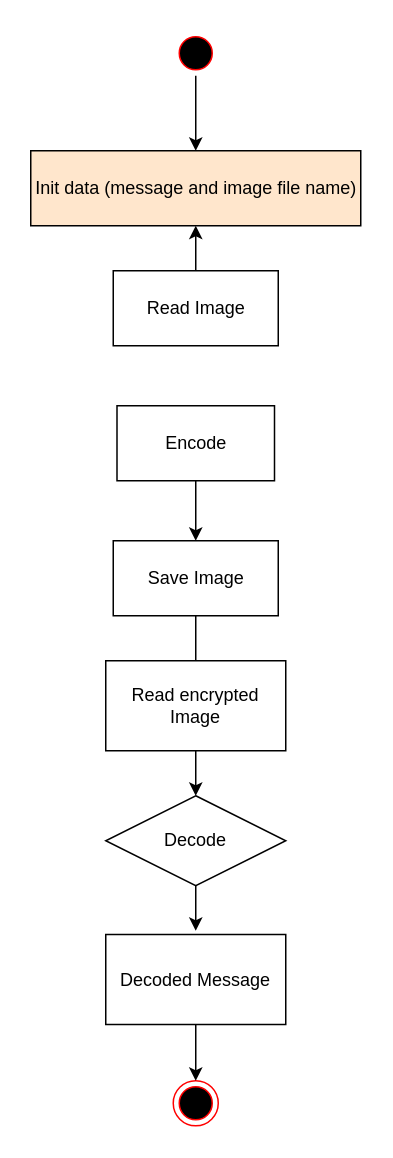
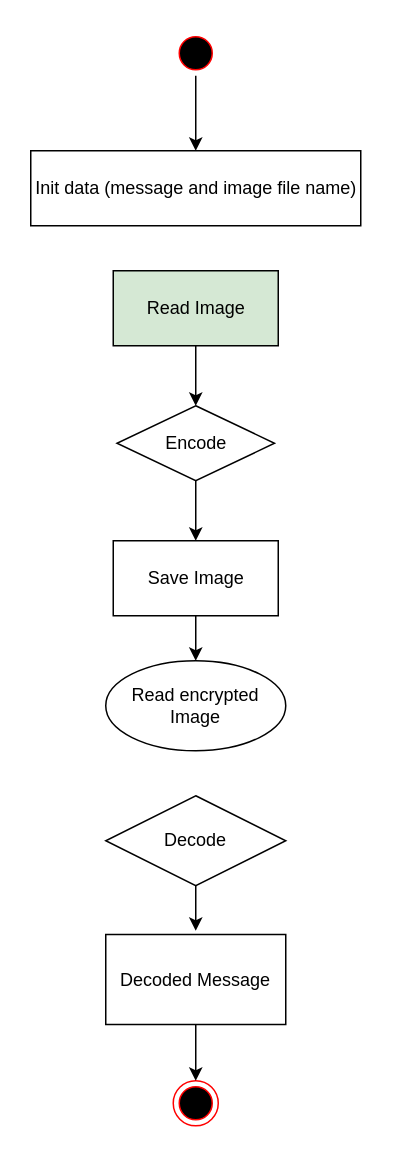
(196, 188) -> (196, 188)
(196, 243) -> (196, 371)
(196, 308) -> (196, 308)
(196, 443) -> (196, 443)
(196, 653) -> (196, 649)
(196, 706) -> (196, 706)
(196, 779) -> none
